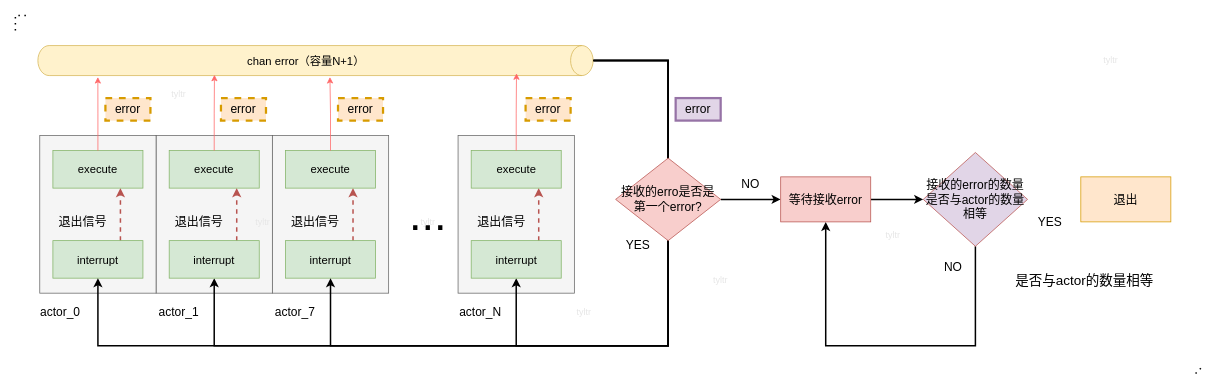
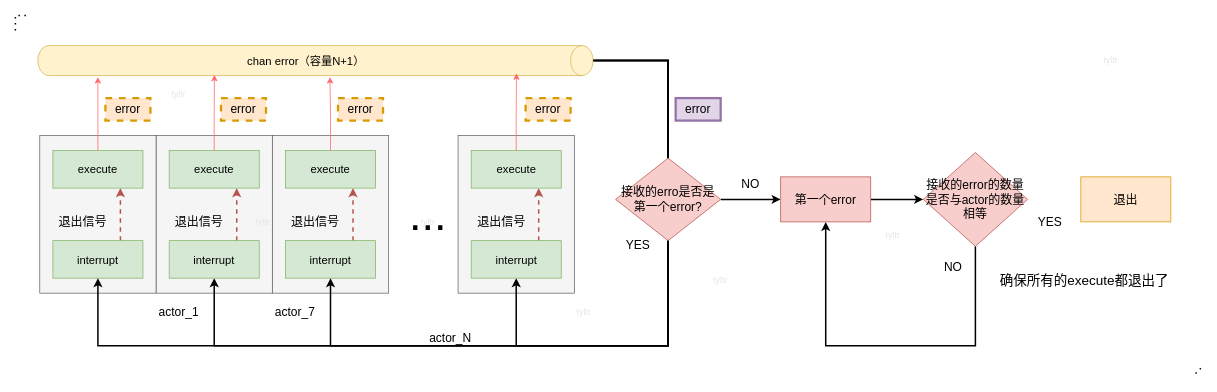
(825, 199) -> (825, 199)
(975, 199) -> (975, 199)
(1084, 280) -> (1084, 280)
(60, 312) -> none
(480, 312) -> (450, 338)
